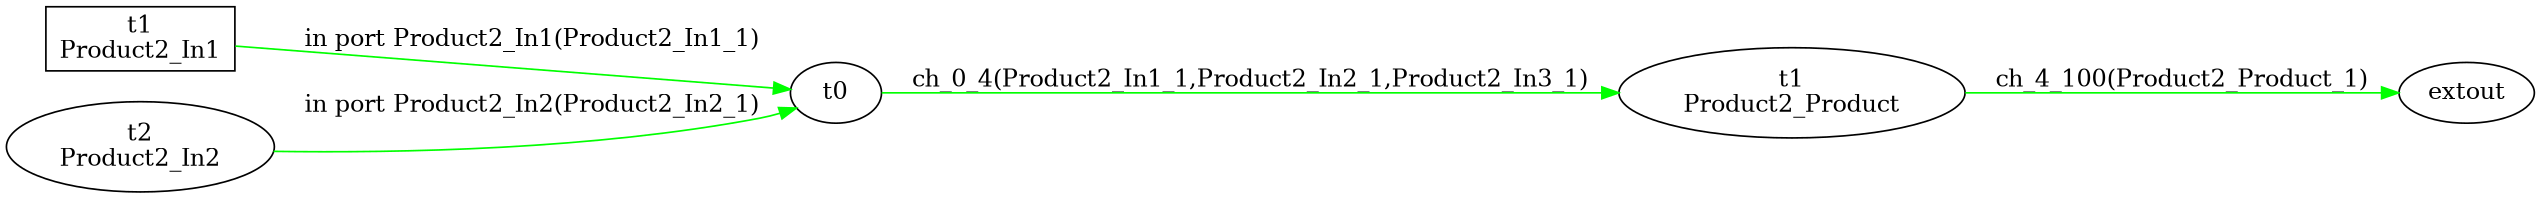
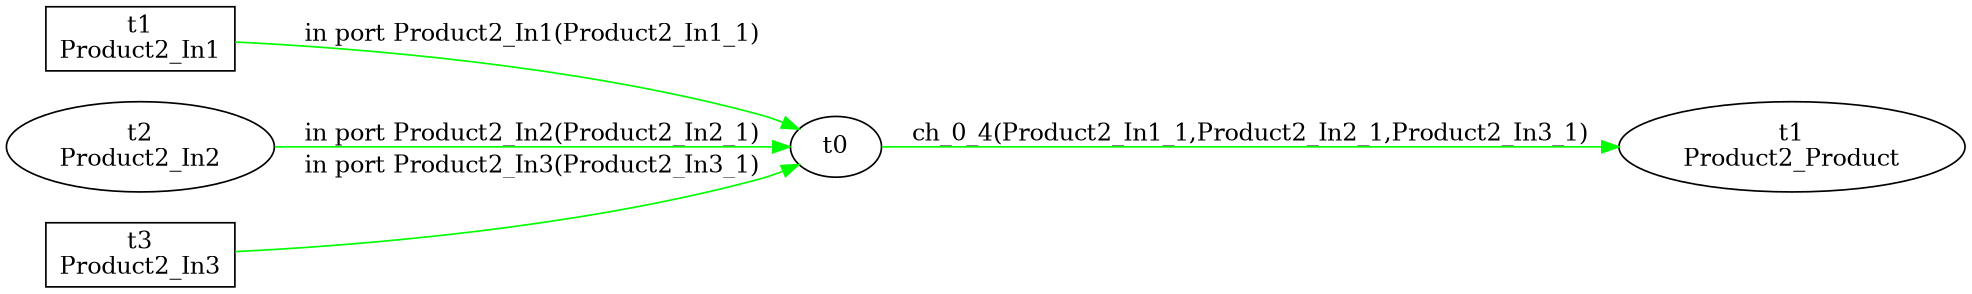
(2467, 93) -> none
none -> (140, 255)
